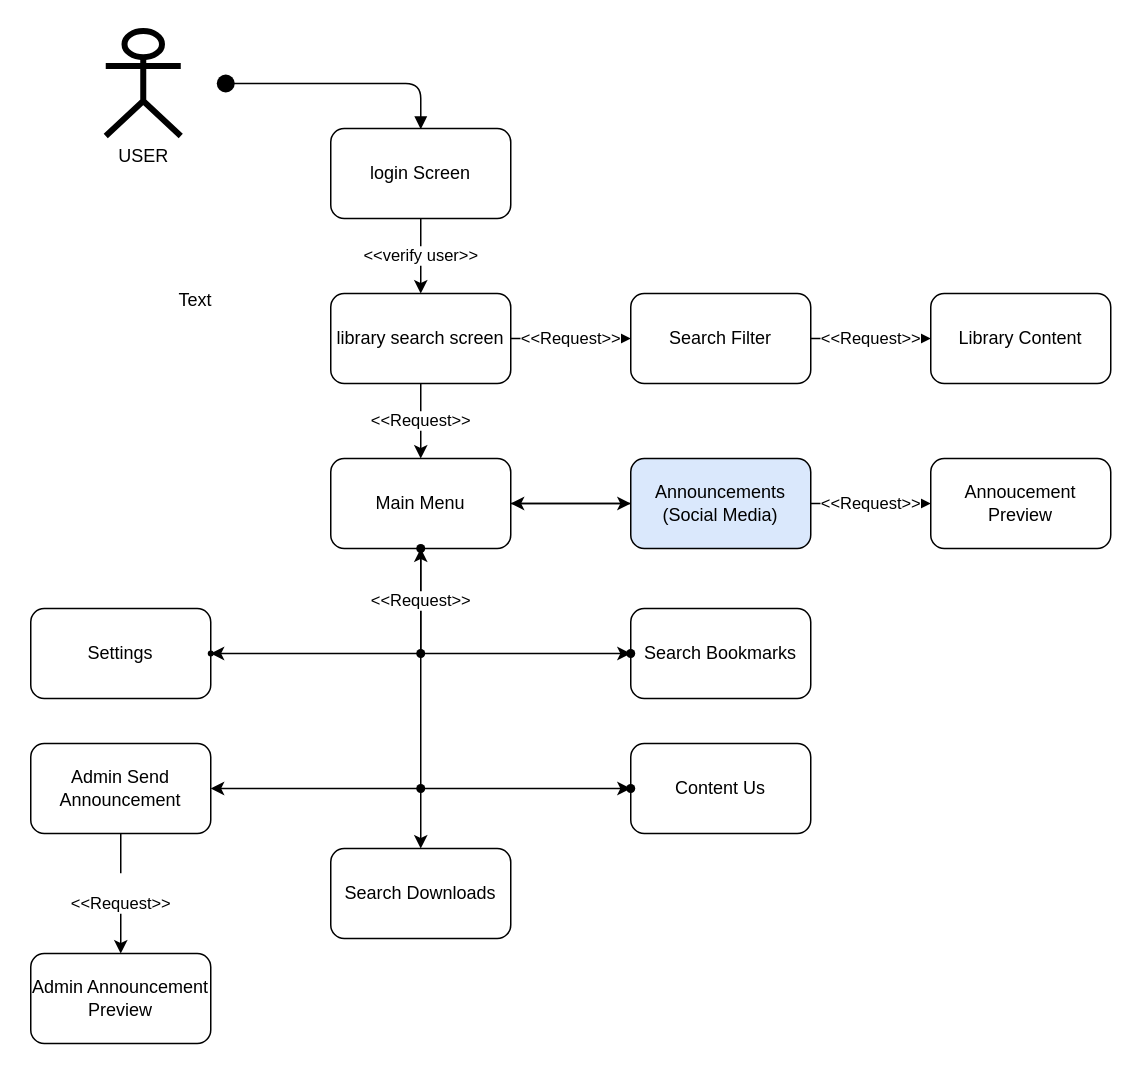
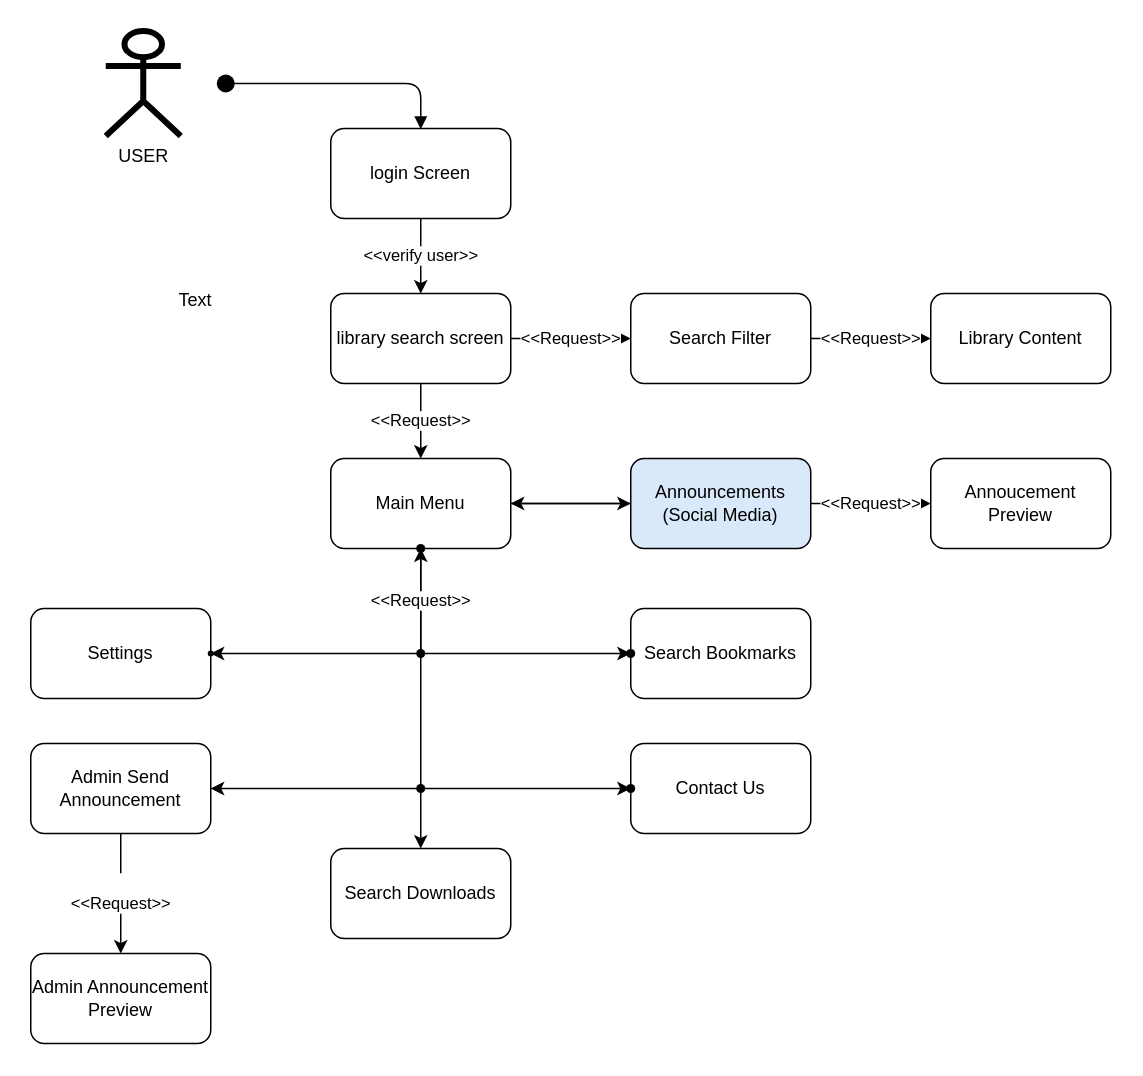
(721, 788) -> (721, 788)
